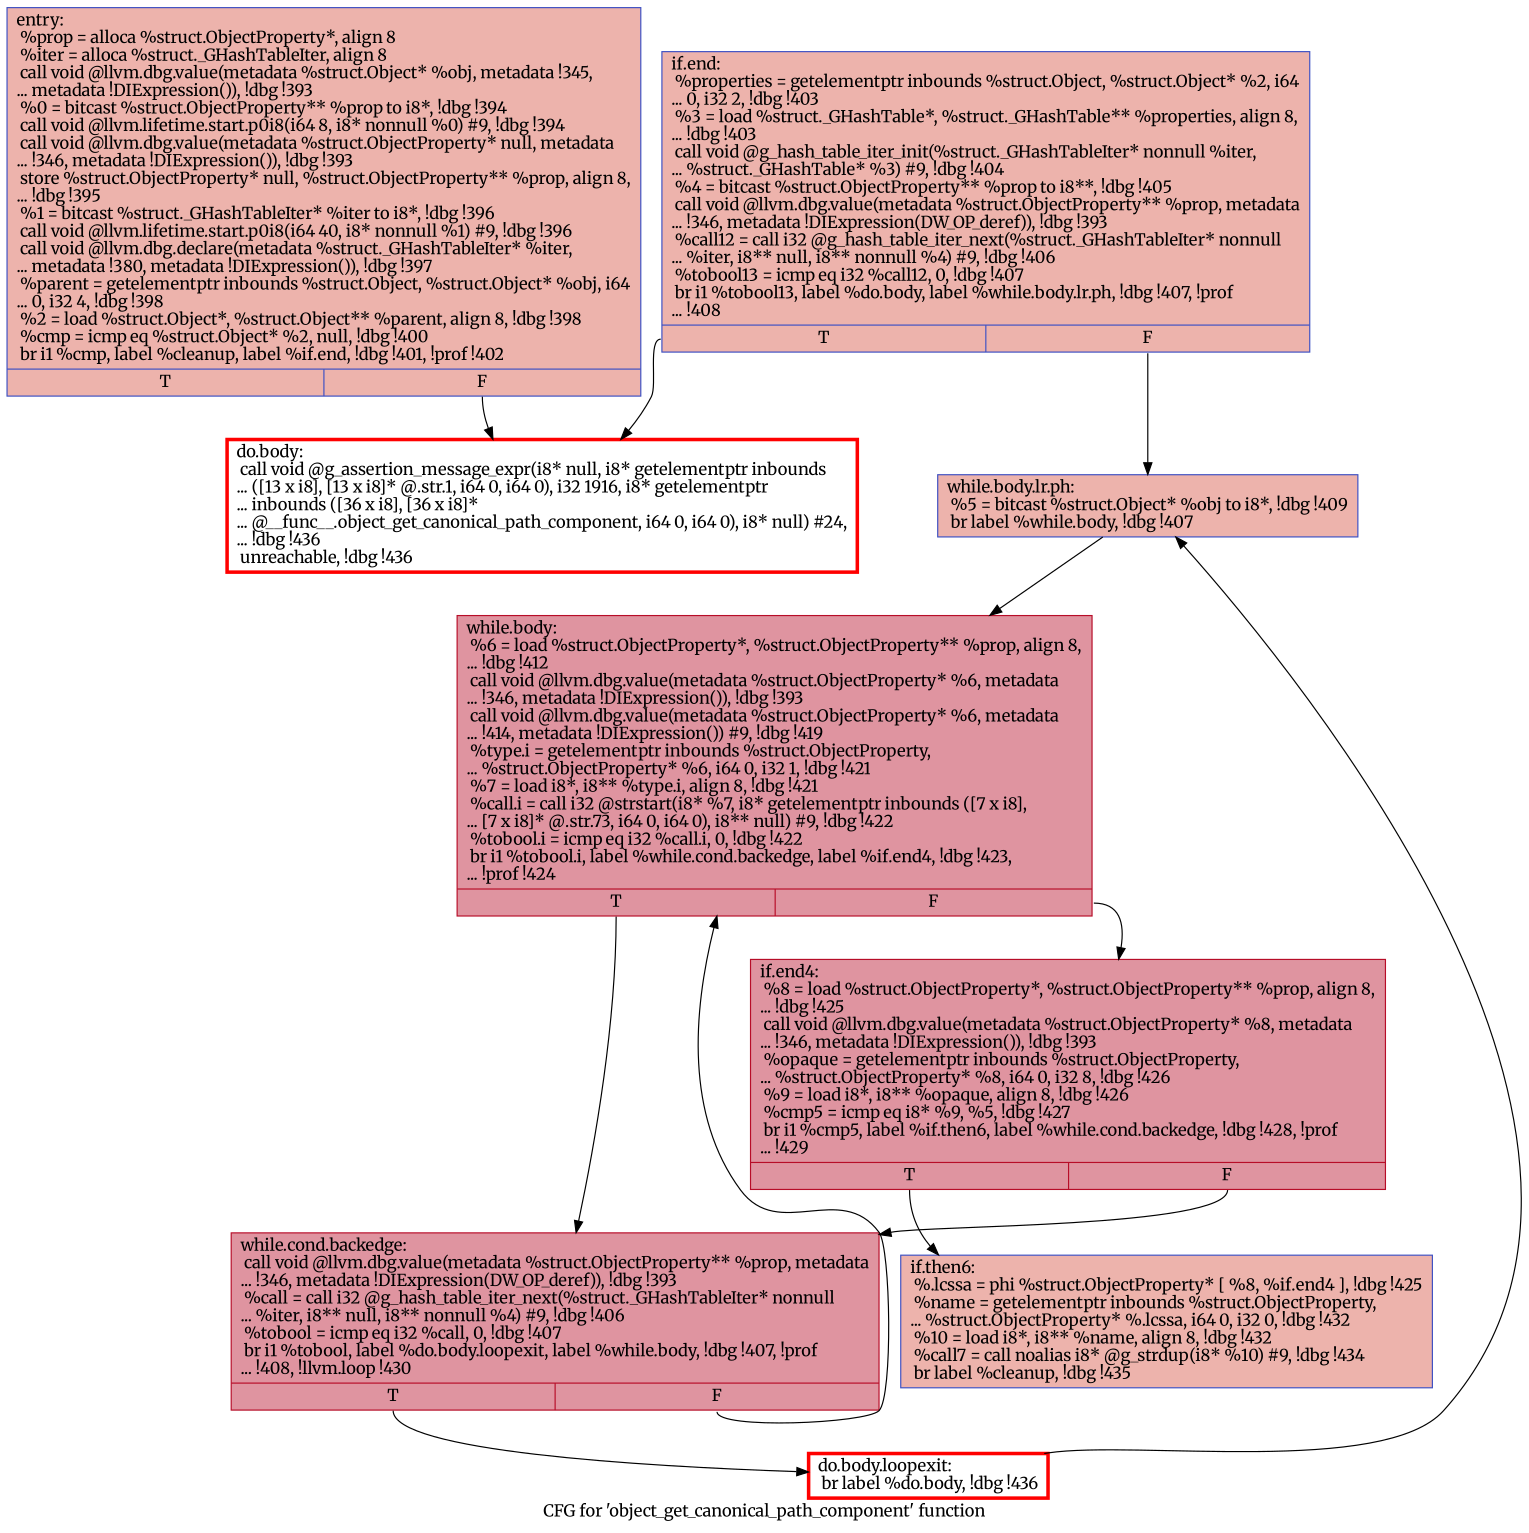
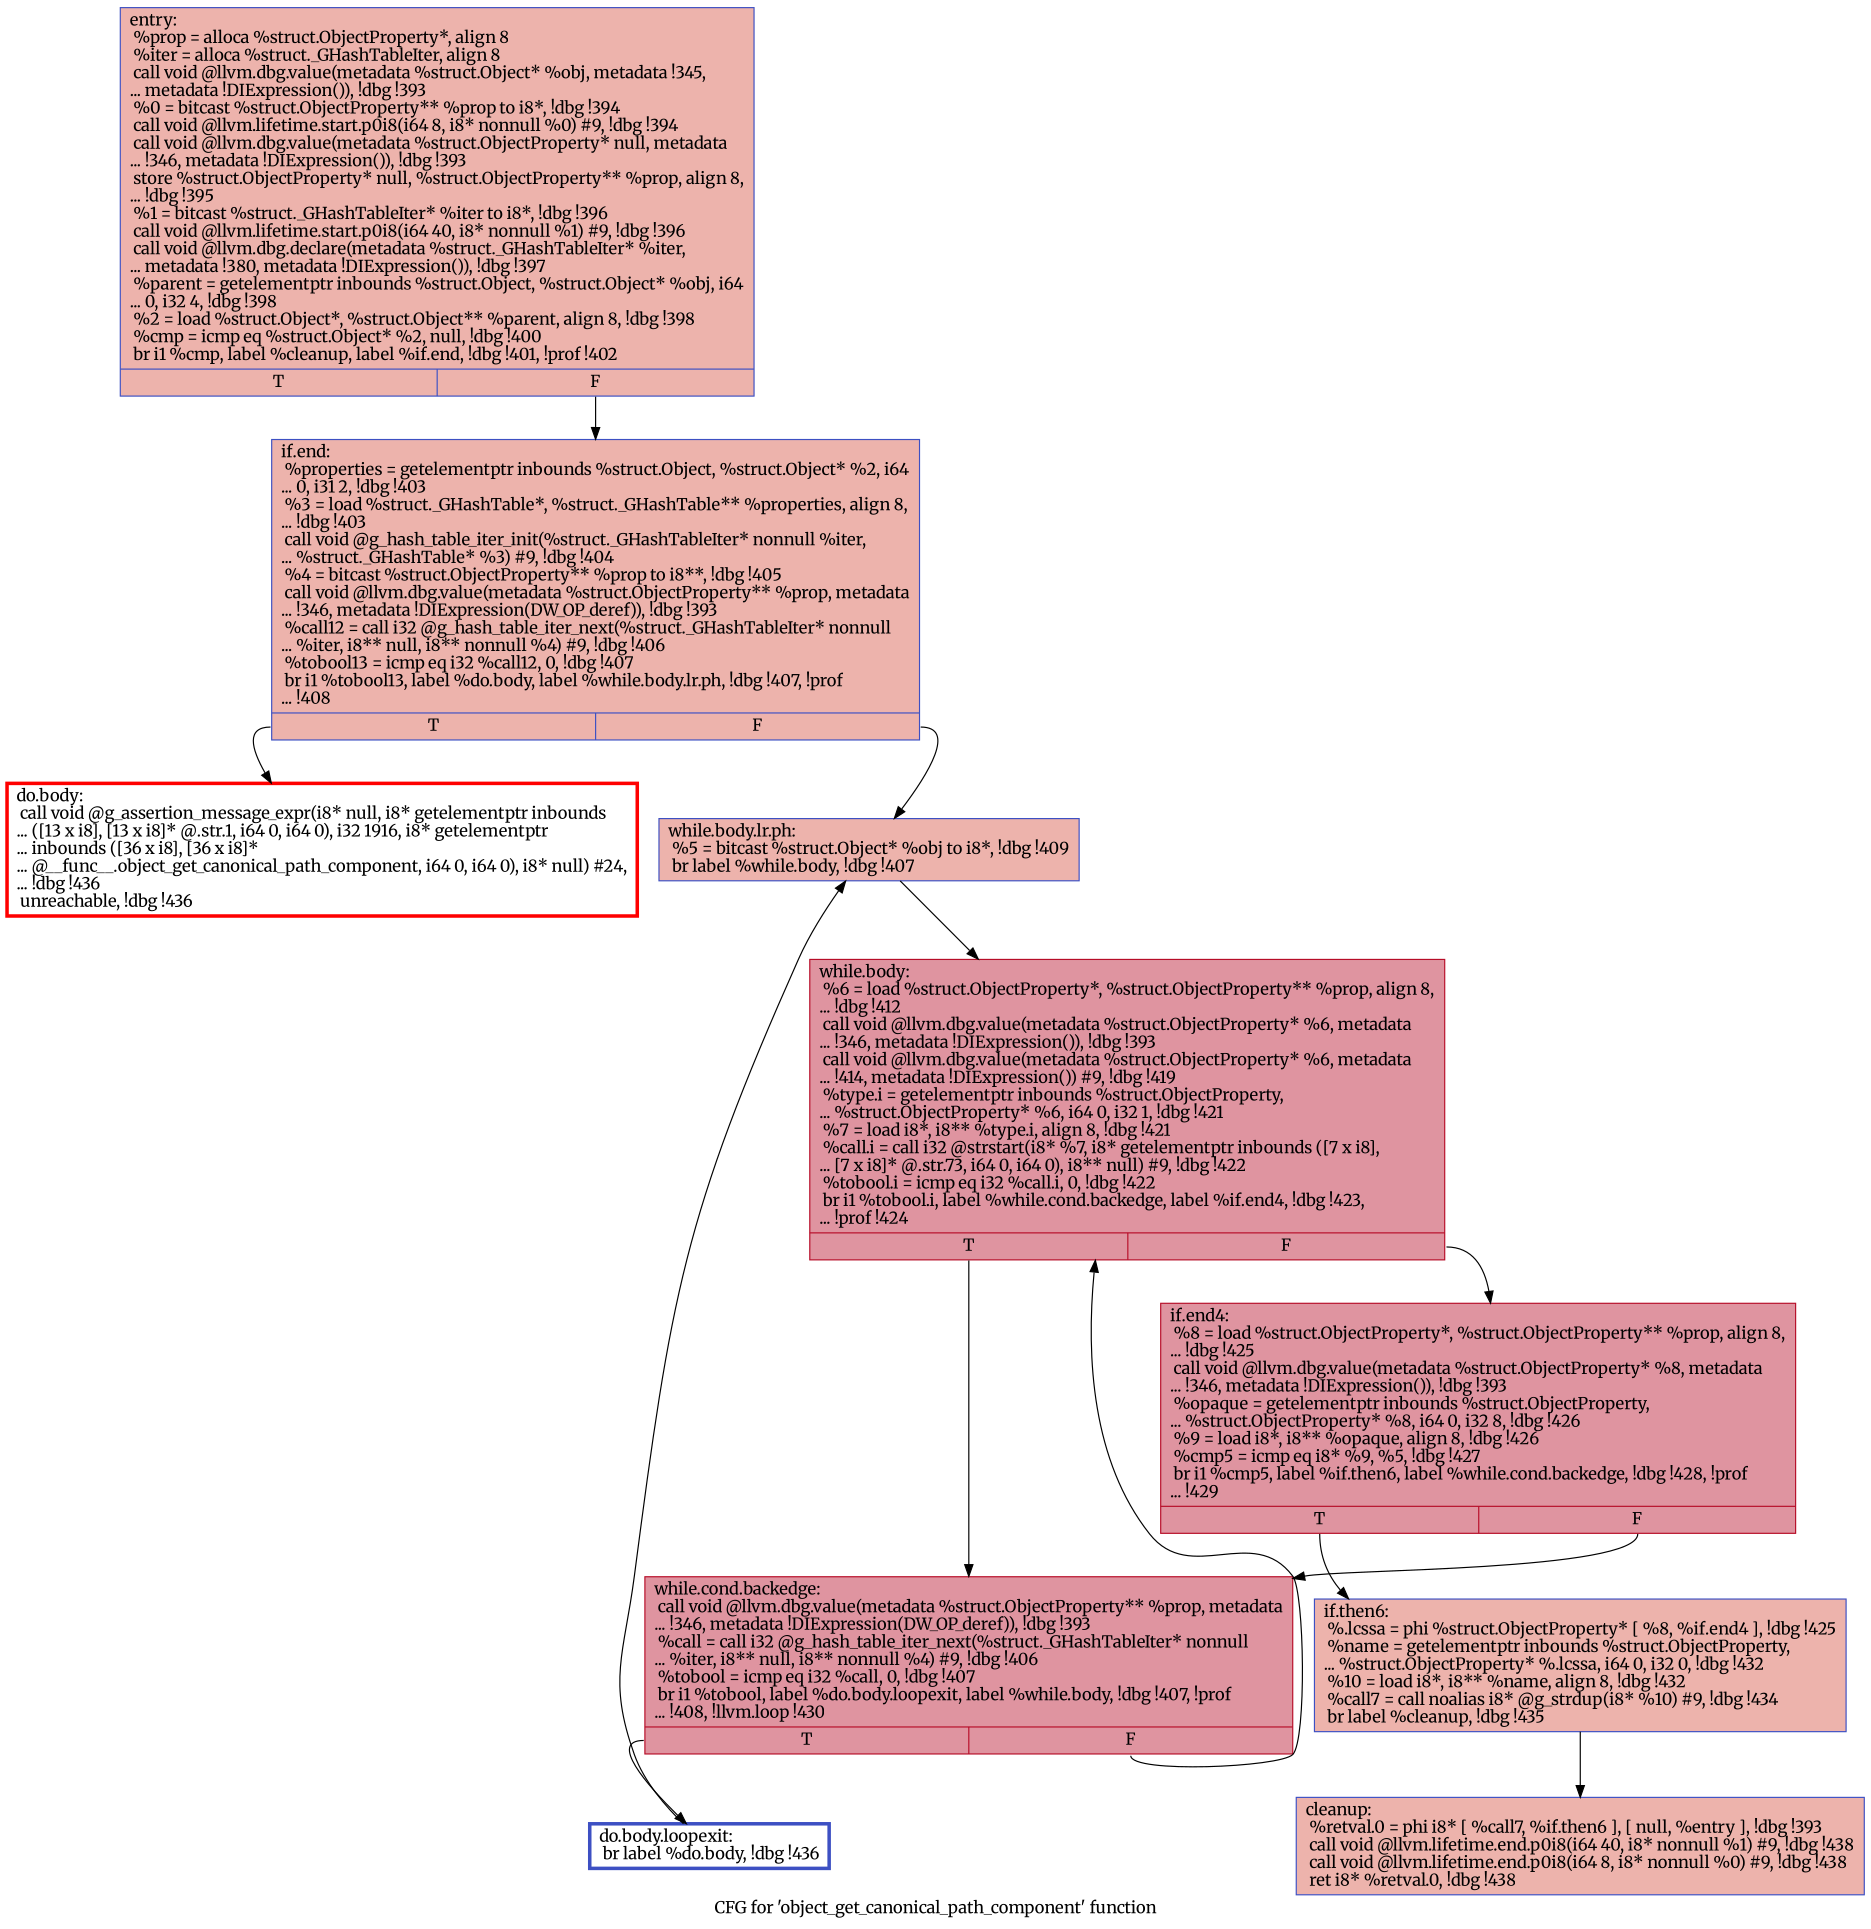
(746, 100) -> (354, 488)
(484, 413) -> (596, 412)
(928, 1476) -> (709, 1846)
none -> (1580, 1846)
